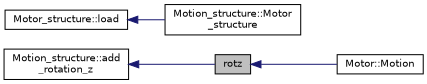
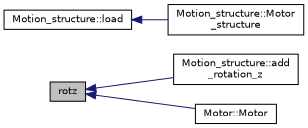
(66, 20) -> (68, 20)
(177, 64) -> (135, 83)
(380, 64) -> (236, 114)
